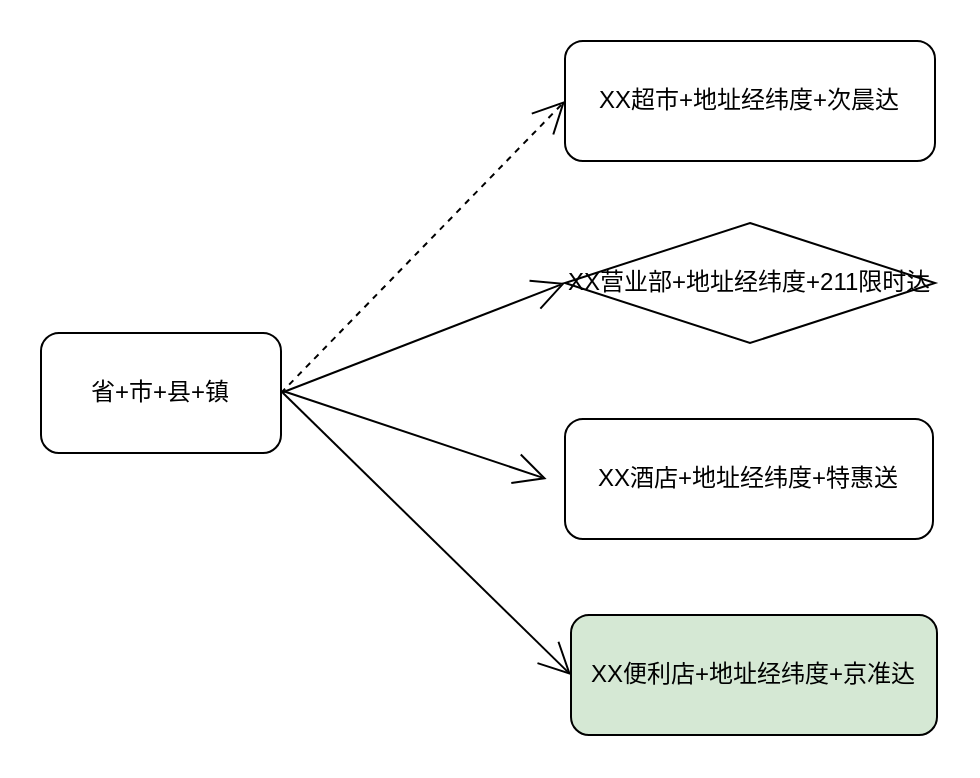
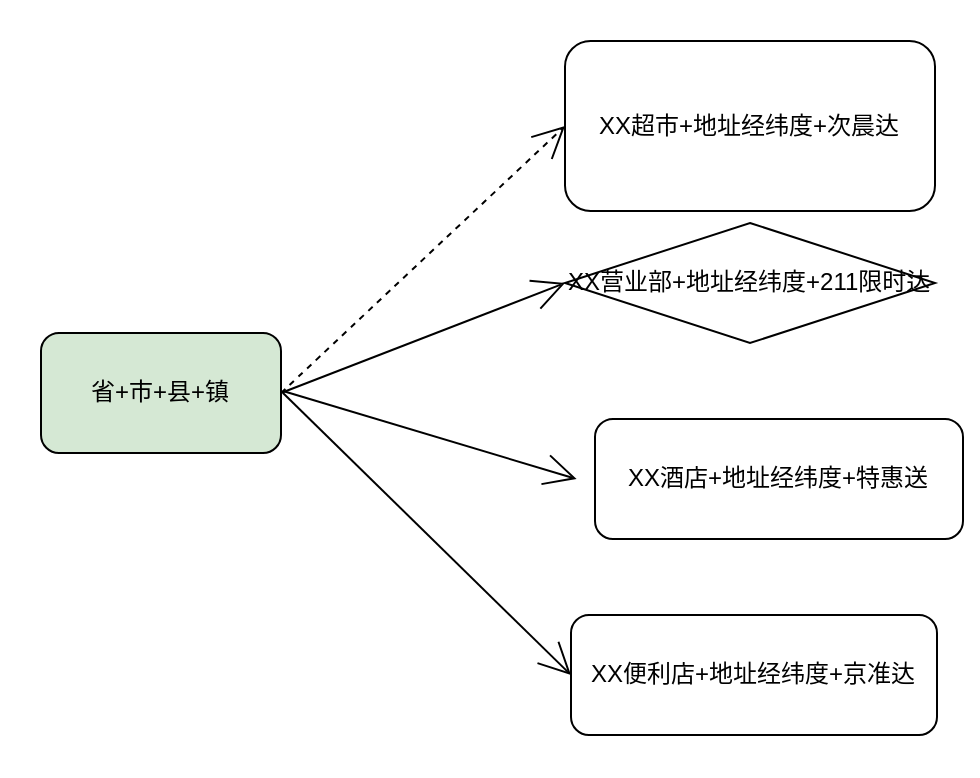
(750, 101) -> (750, 126)
(161, 393) -> (161, 393)
(749, 479) -> (779, 479)
(754, 675) -> (754, 675)
